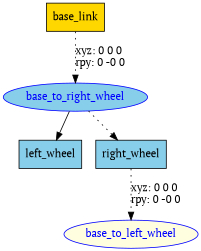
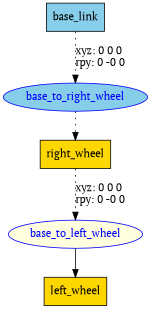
(75, 17) -> (75, 17)
(64, 122) -> (75, 259)
(50, 154) -> (75, 291)
(131, 154) -> (75, 154)
